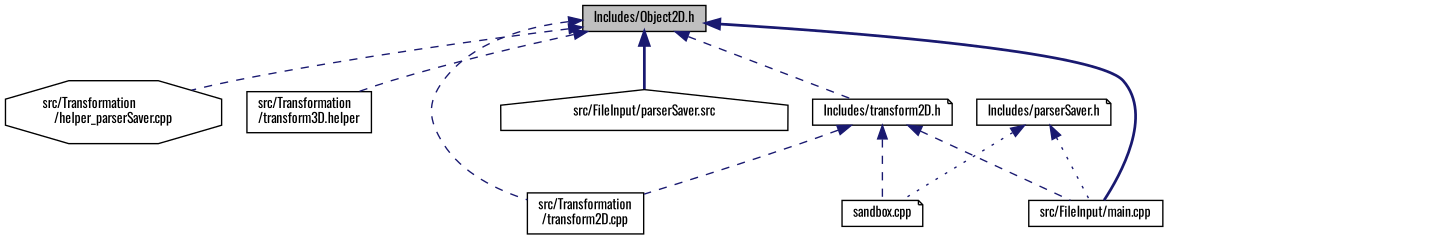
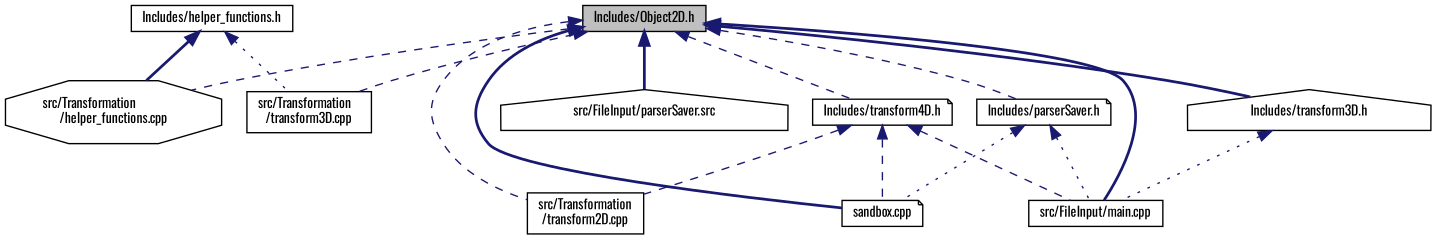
none -> (212, 18)
none -> (870, 58)
(114, 112) -> (114, 112)
(309, 112) -> (309, 112)
(882, 112) -> (882, 112)
none -> (1309, 112)
none -> (581, 172)
